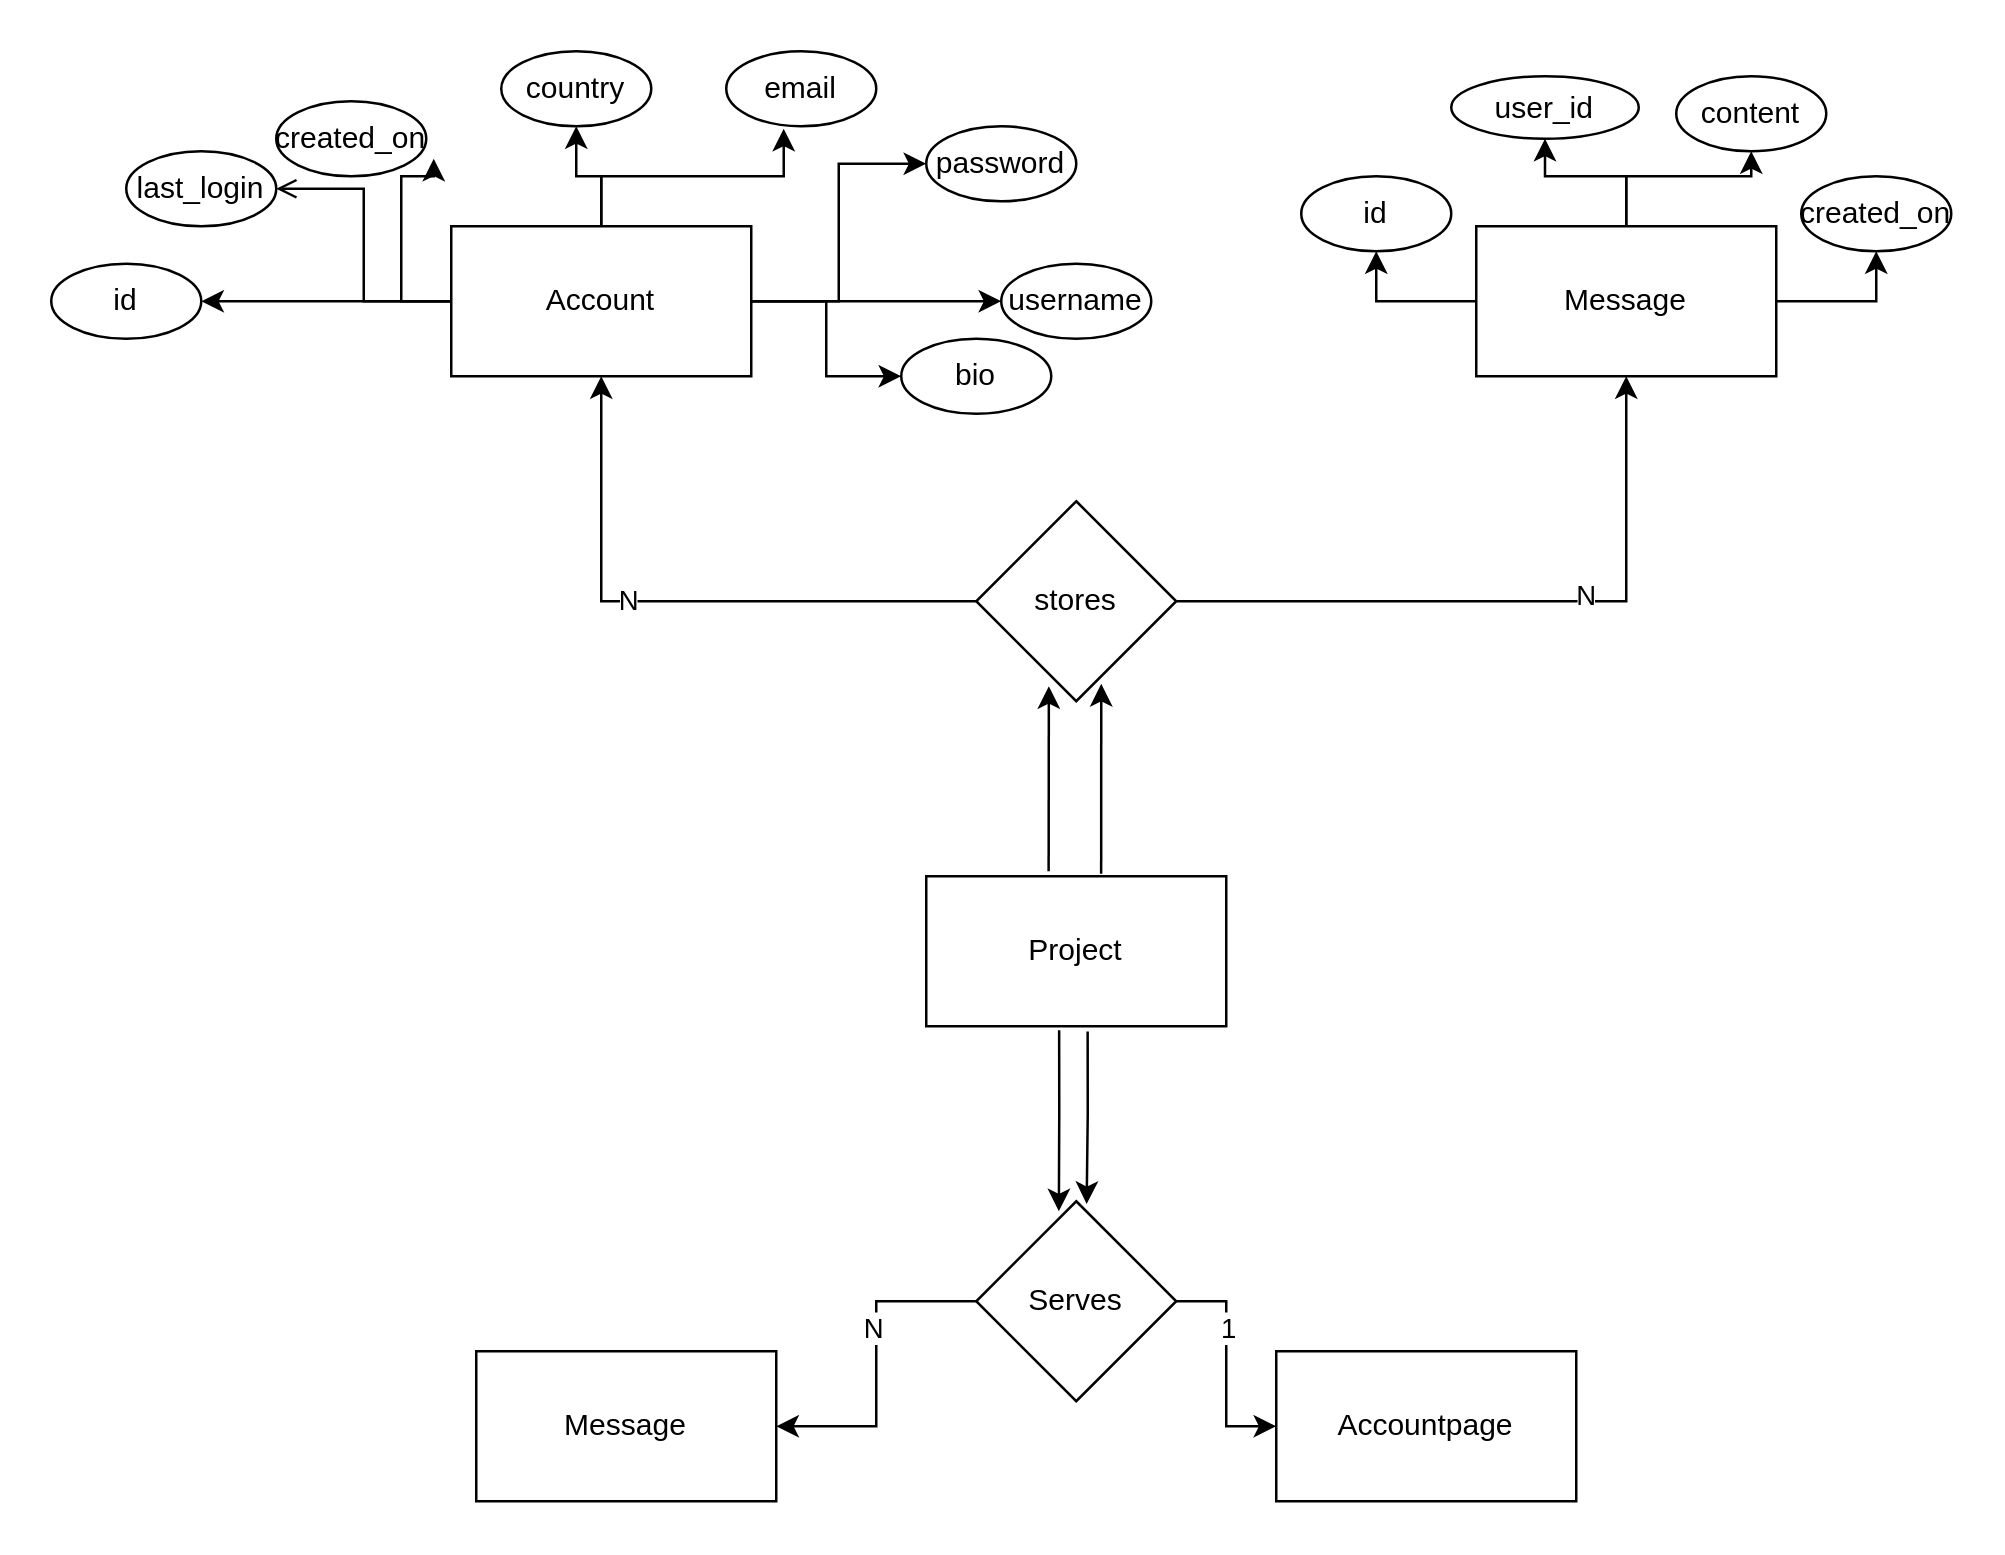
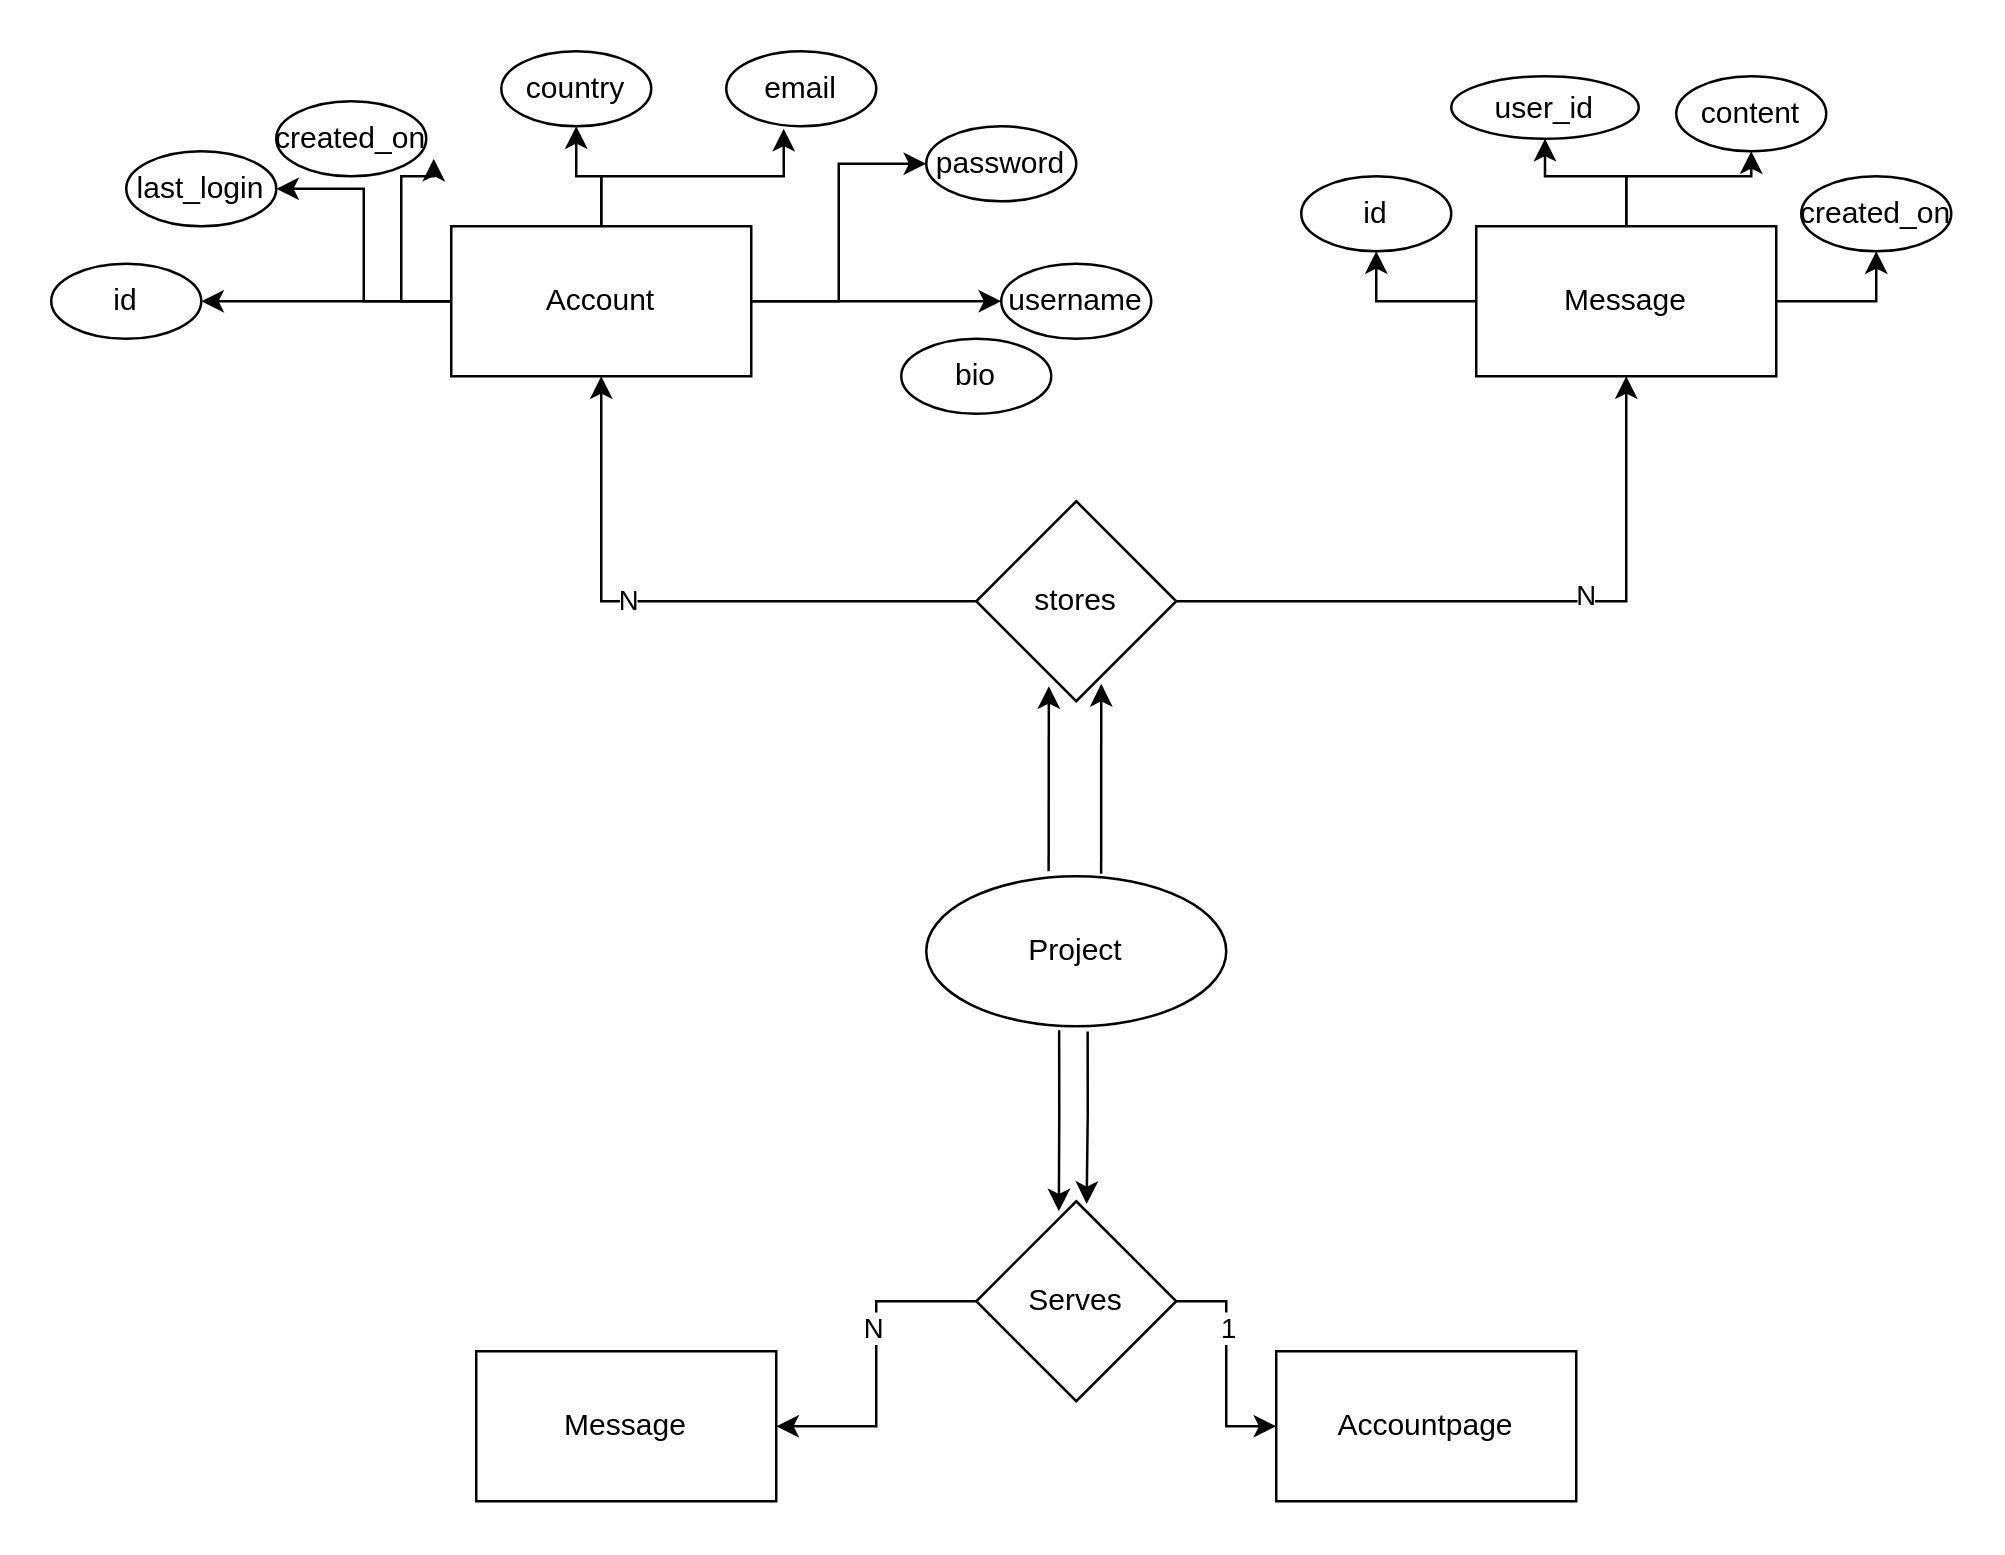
(290, 189) -> (294, 189)
(826, 370) -> none
(1076, 951) -> (1076, 951)
